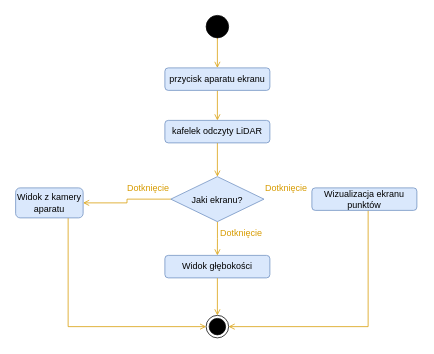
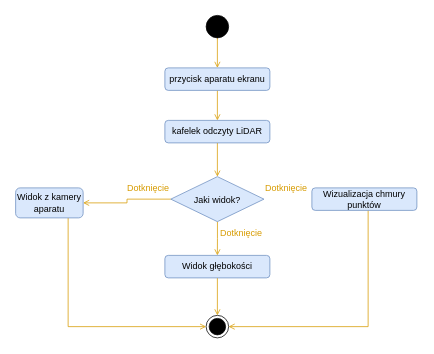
(364, 199) -> (364, 199)
(217, 200) -> (217, 200)
